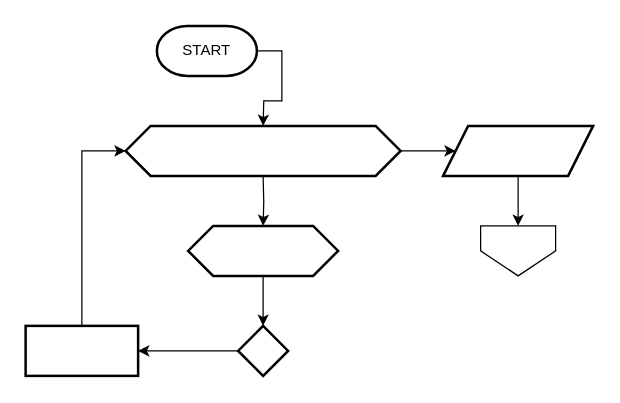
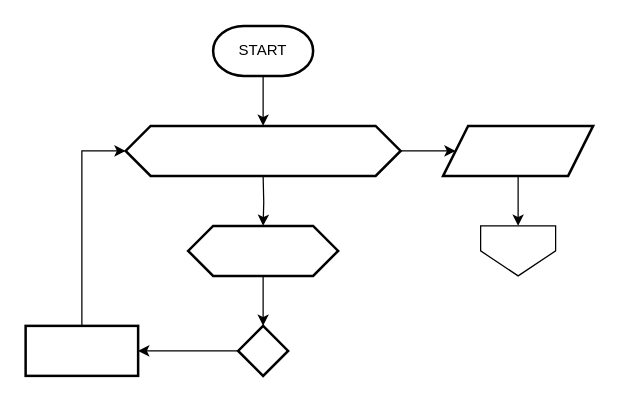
(207, 51) -> (263, 51)
